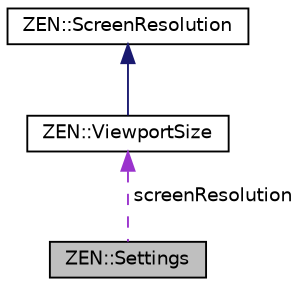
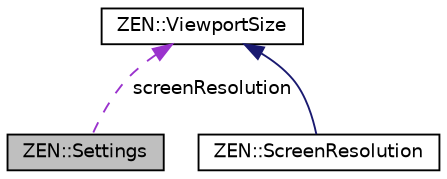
(128, 90) -> (298, 87)
